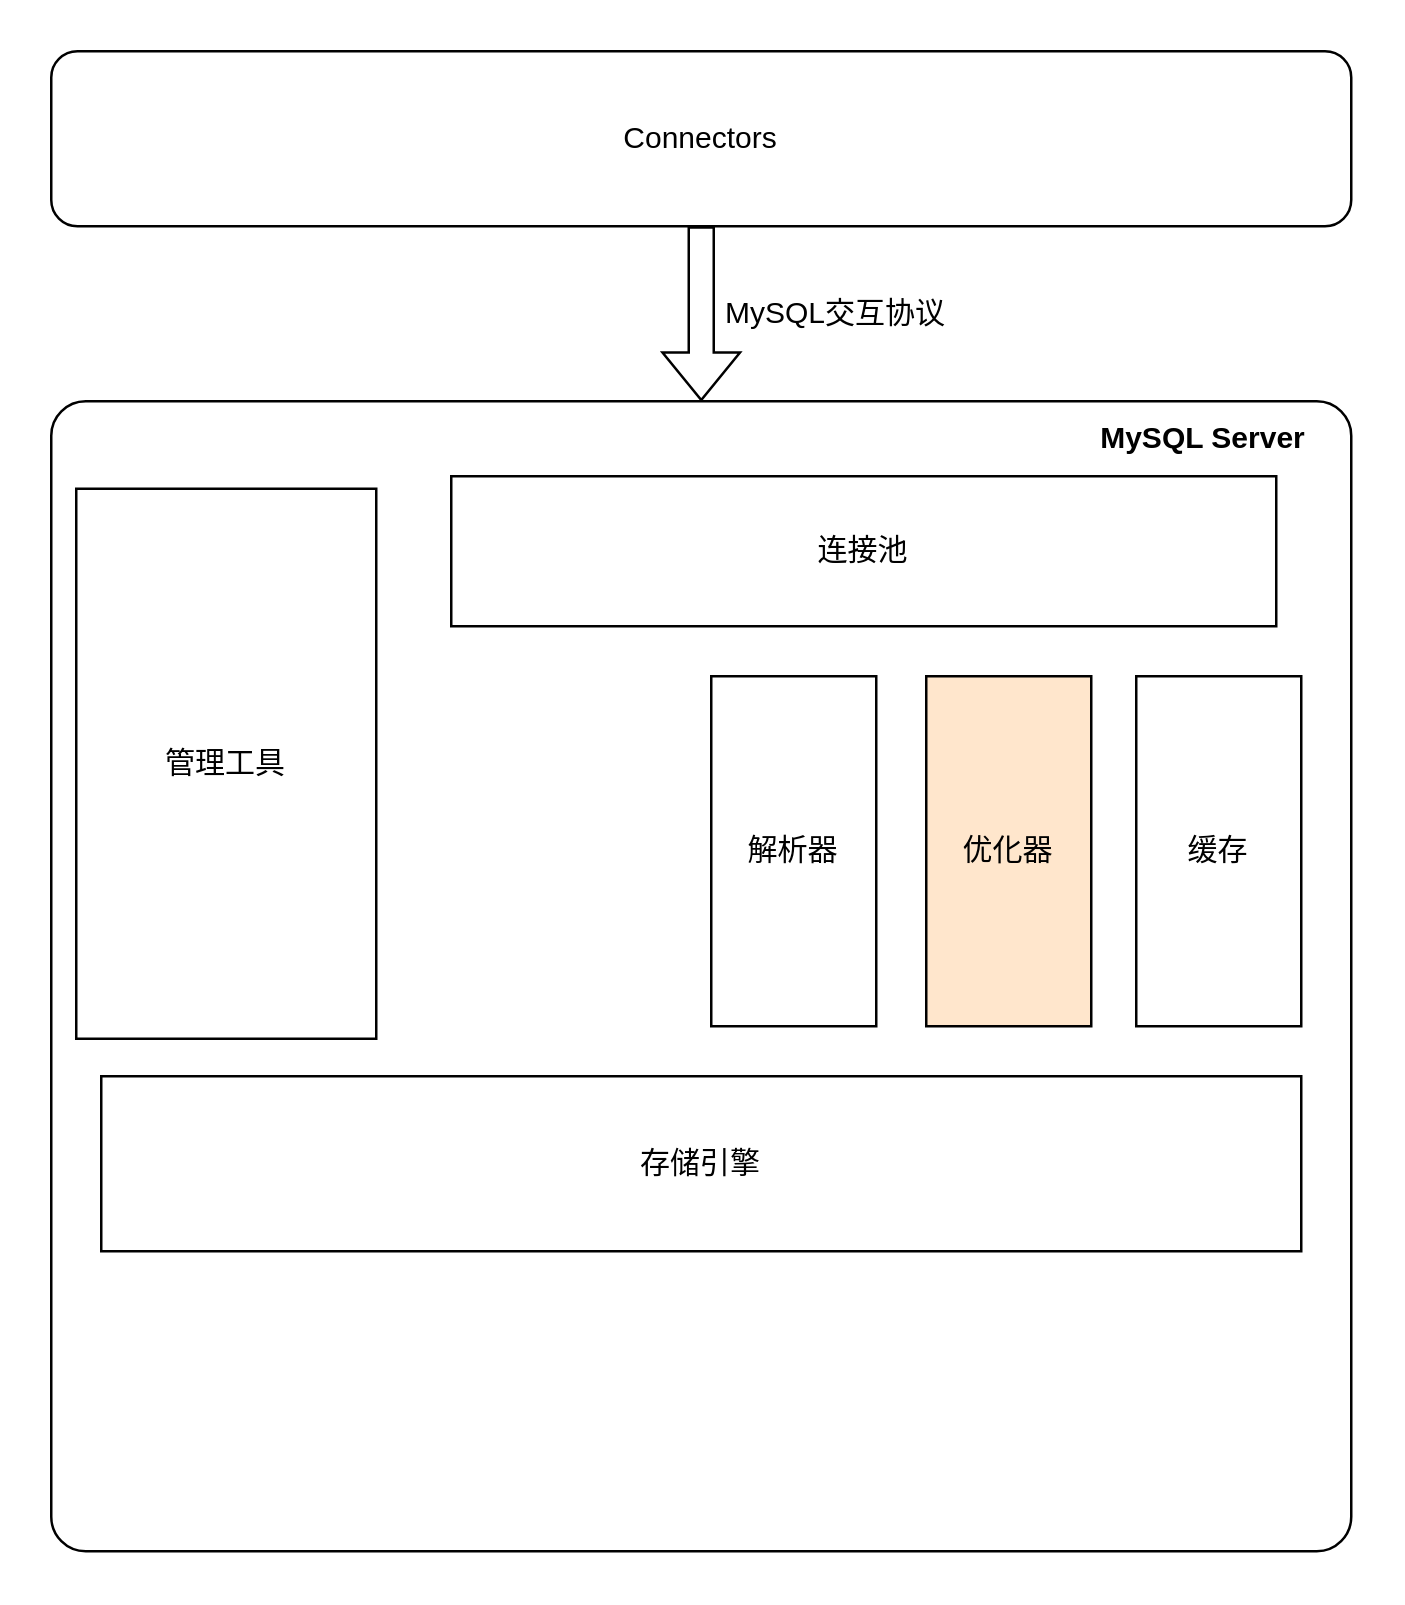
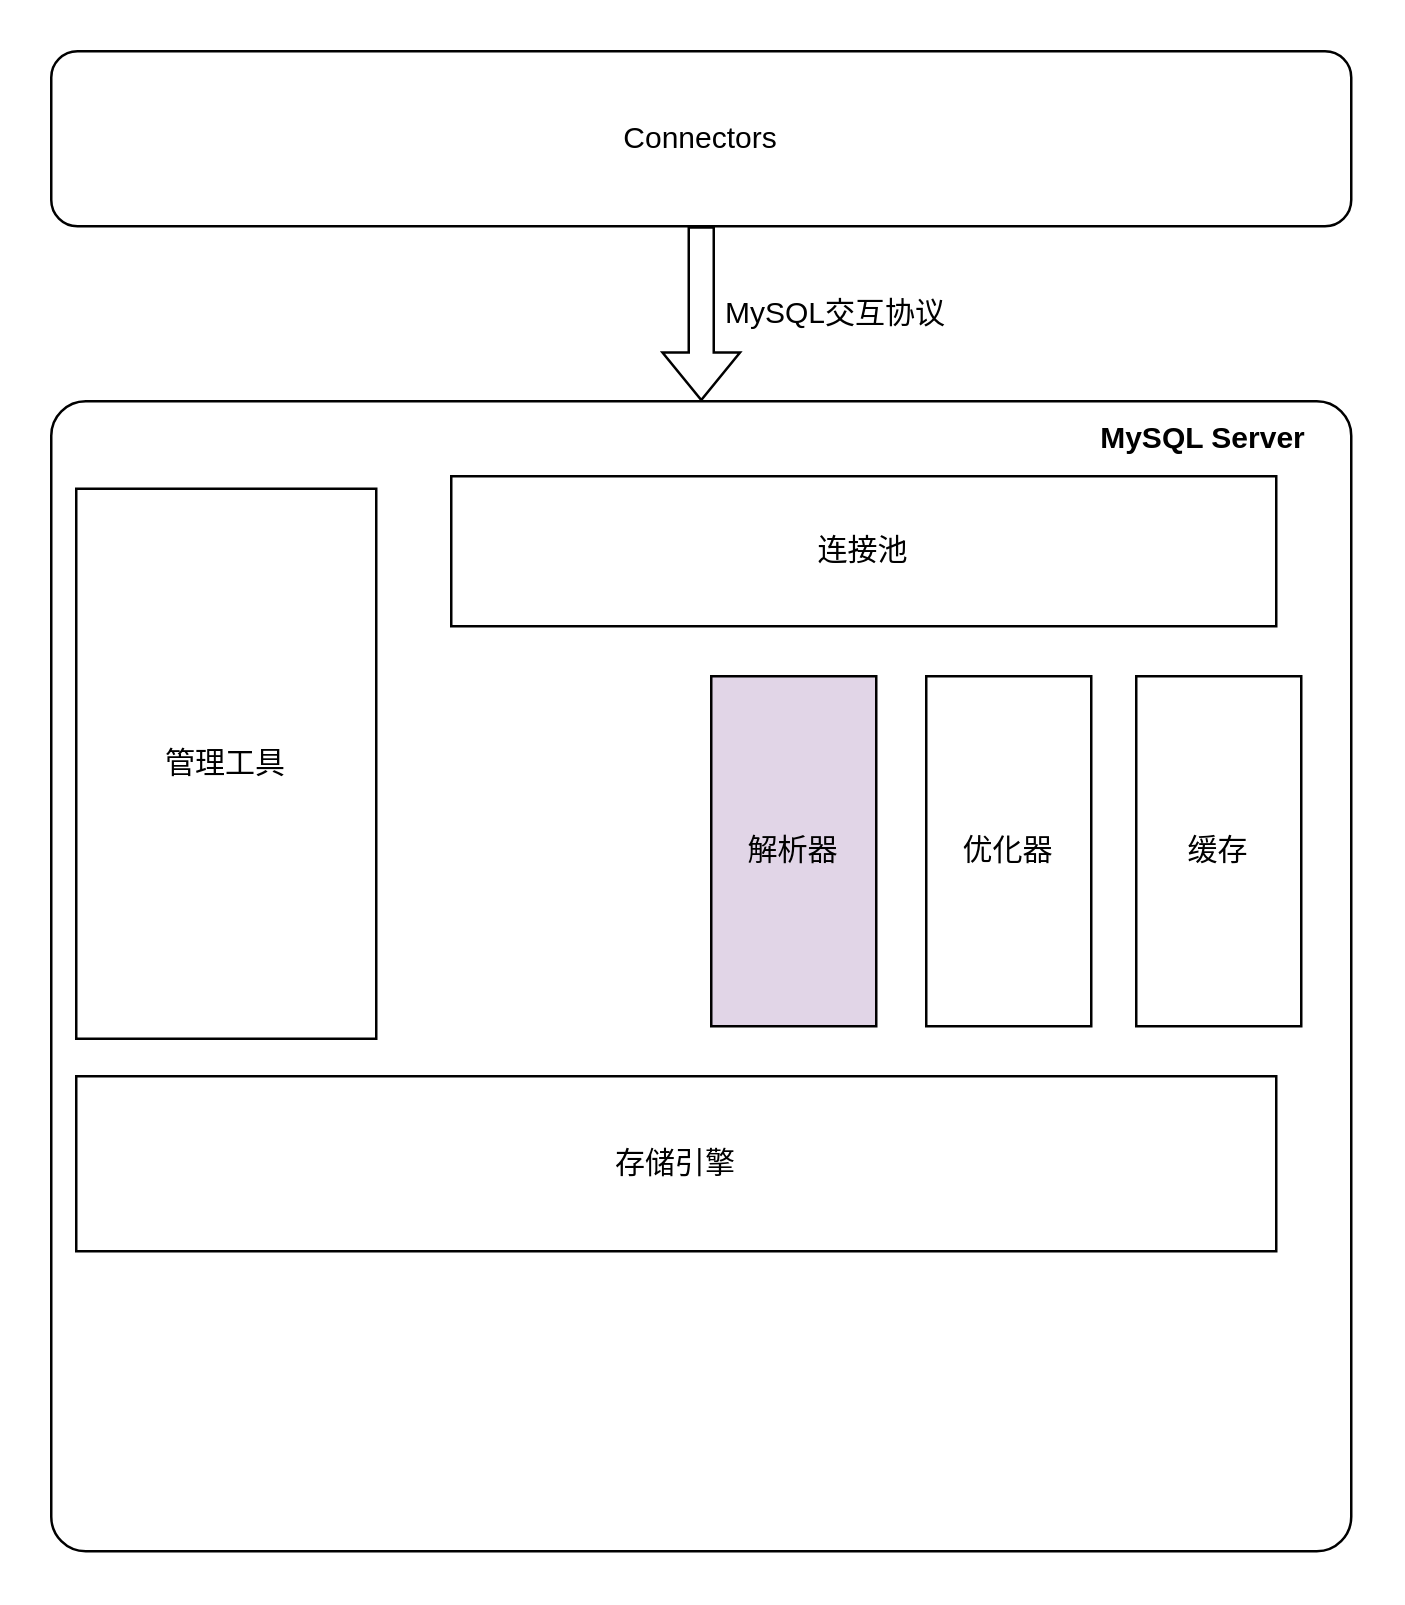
(794, 851) -> (794, 851)
(1009, 851) -> (1009, 851)
(701, 1164) -> (676, 1164)
